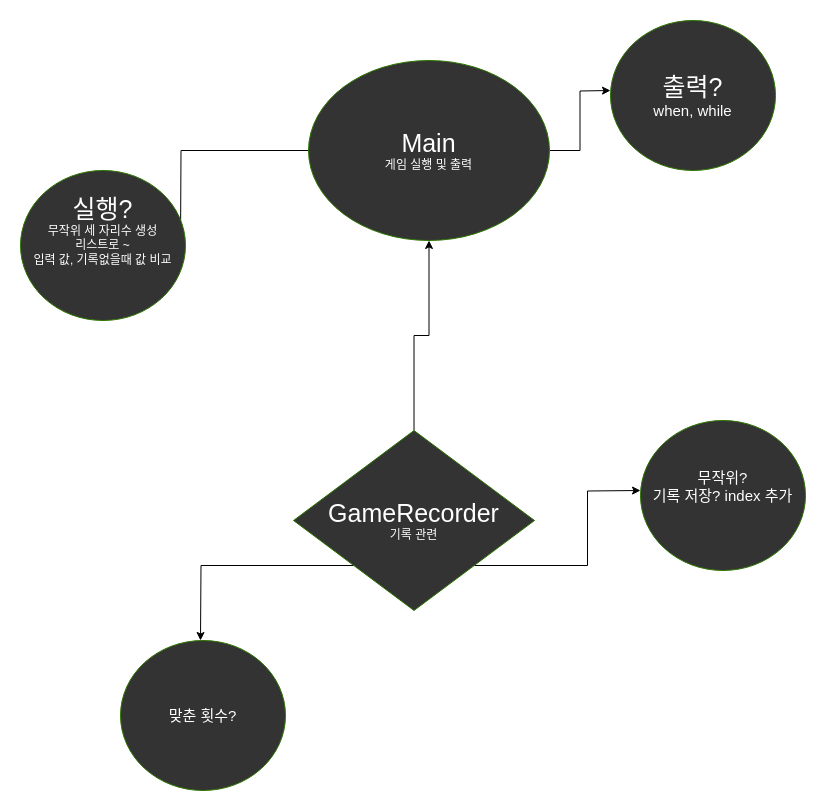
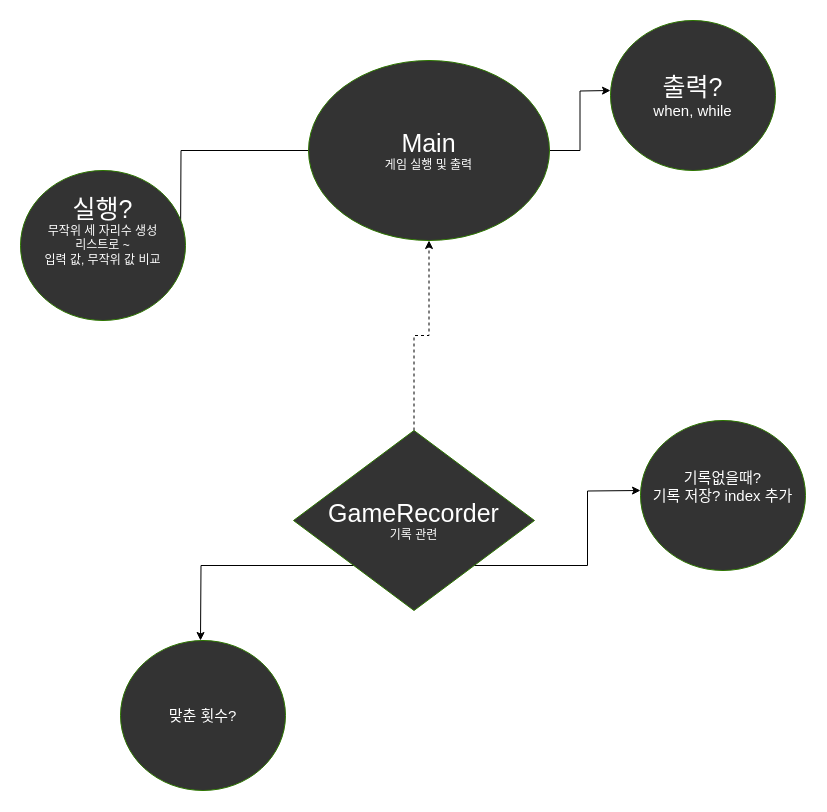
(103, 246) -> (103, 246)
(419, 336) -> (419, 336)
(723, 496) -> (723, 496)
